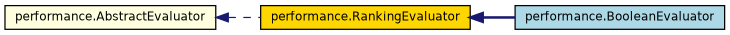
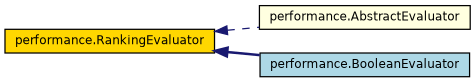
(245, 17) -> (243, 29)
